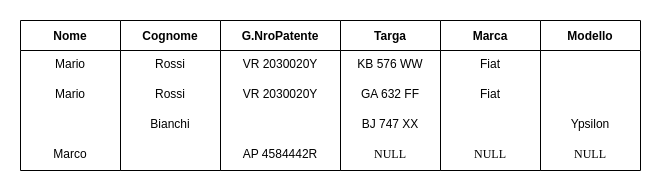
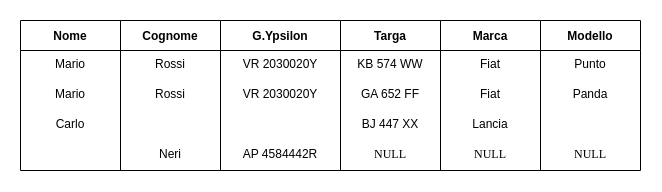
(280, 36) -> (280, 36)
(390, 64) -> (390, 64)
none -> (591, 66)
(390, 94) -> (390, 94)
none -> (591, 96)
(390, 124) -> (390, 124)
none -> (71, 126)
(171, 126) -> none
none -> (491, 126)
(591, 126) -> none
(71, 156) -> none
none -> (171, 156)
